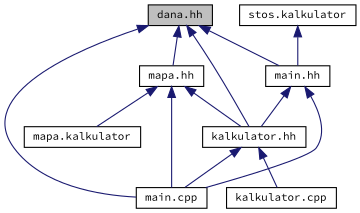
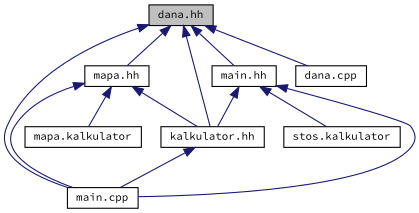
(298, 51) -> (298, 109)
none -> (331, 76)
(281, 198) -> none
